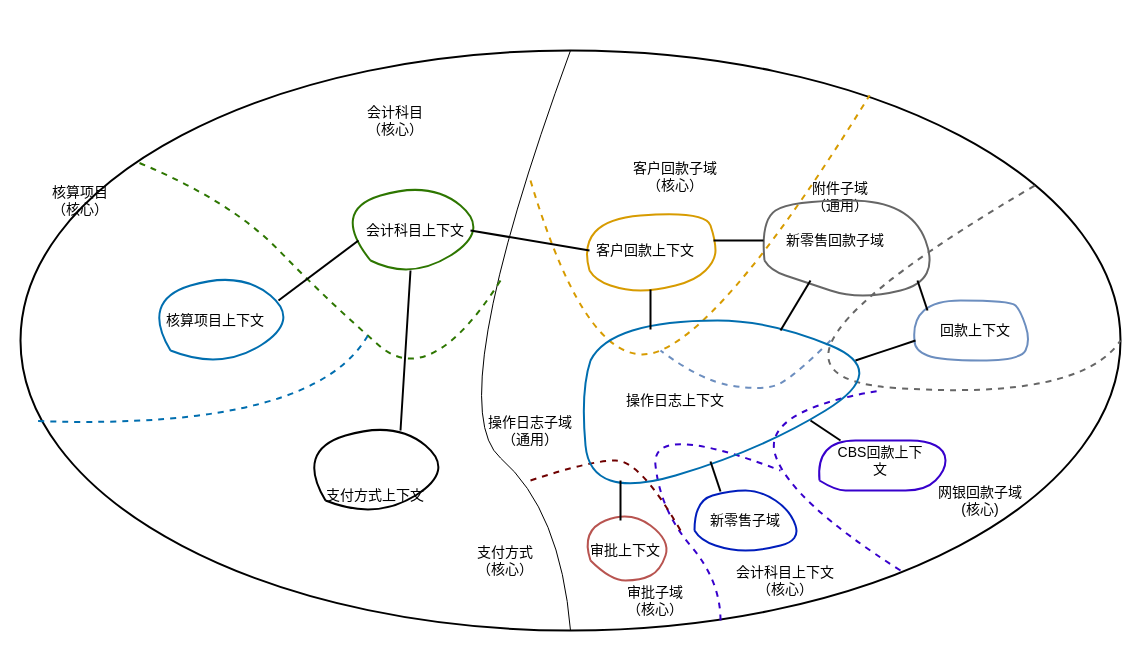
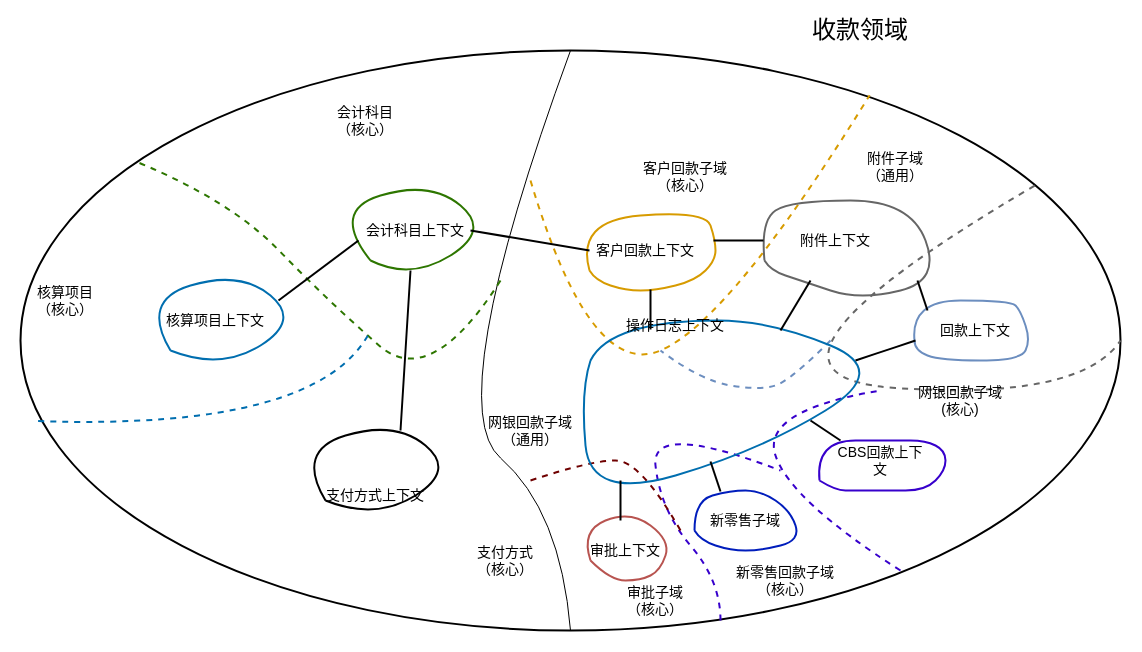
none -> (861, 31)
(396, 121) -> (366, 121)
(676, 177) -> (686, 177)
(841, 197) -> (896, 167)
(81, 201) -> (66, 301)
(836, 241) -> (836, 241)
(676, 401) -> (676, 326)
(531, 431) -> (531, 431)
(981, 501) -> (961, 401)
(786, 581) -> (786, 581)
